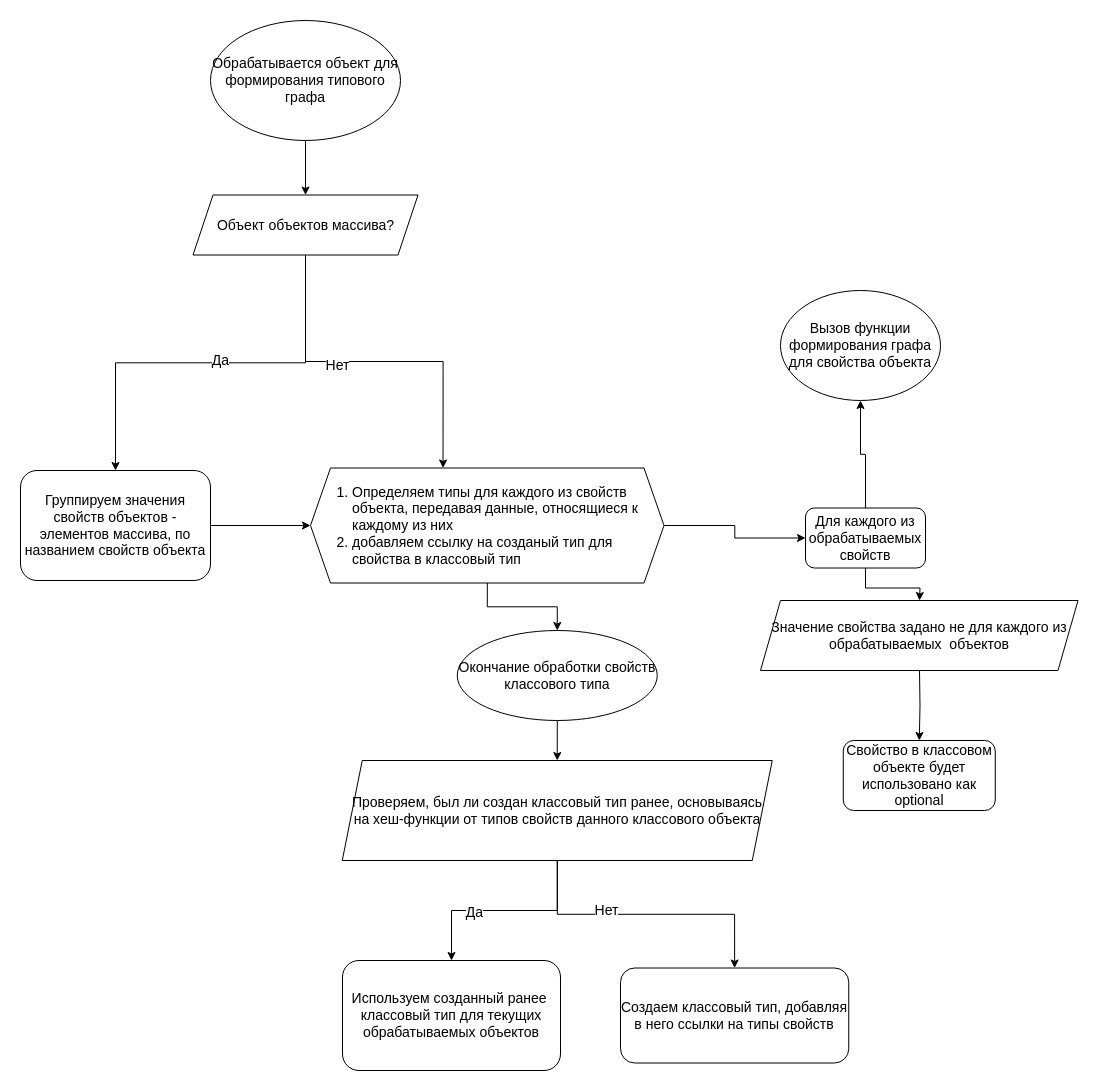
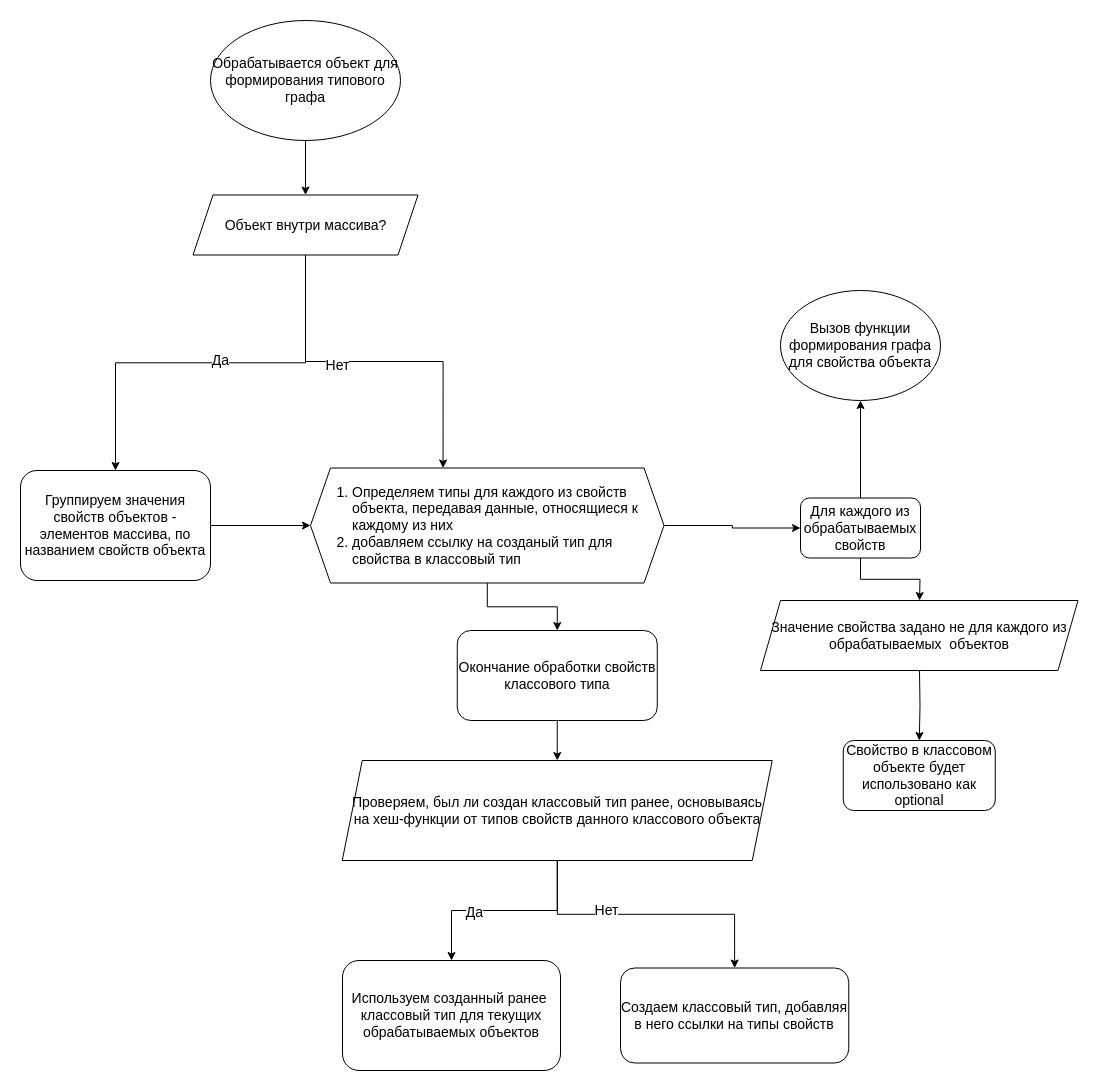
(306, 226) -> (306, 226)
(866, 538) -> (861, 528)
(557, 676) -> (557, 676)
